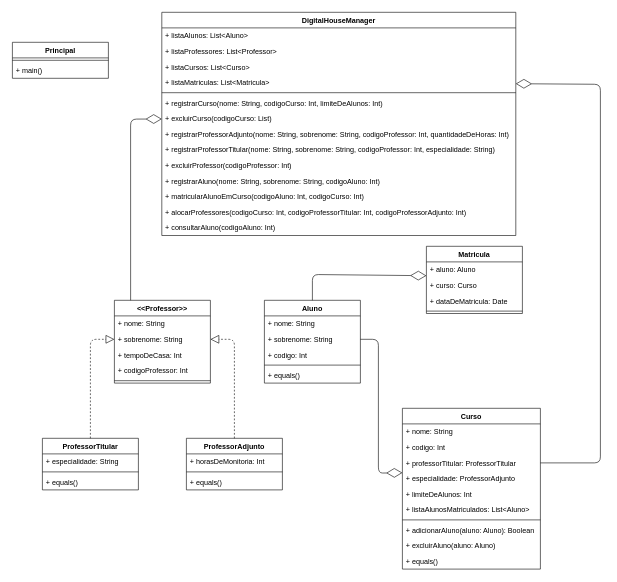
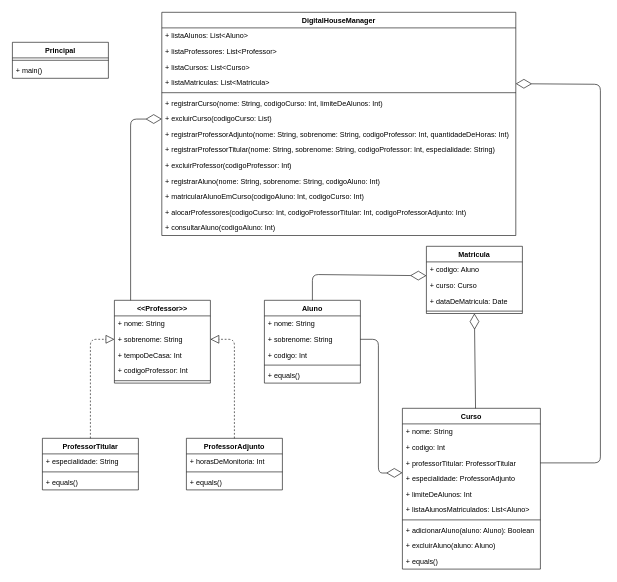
(453, 270) -> (455, 270)
none -> (475, 369)
